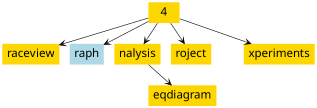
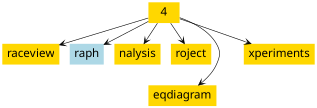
(158, 73) -> (216, 43)
